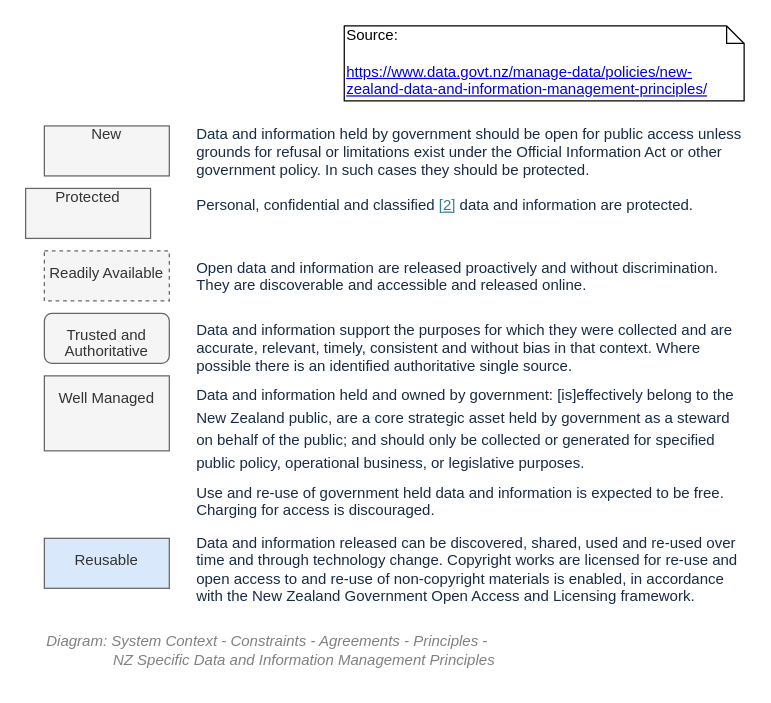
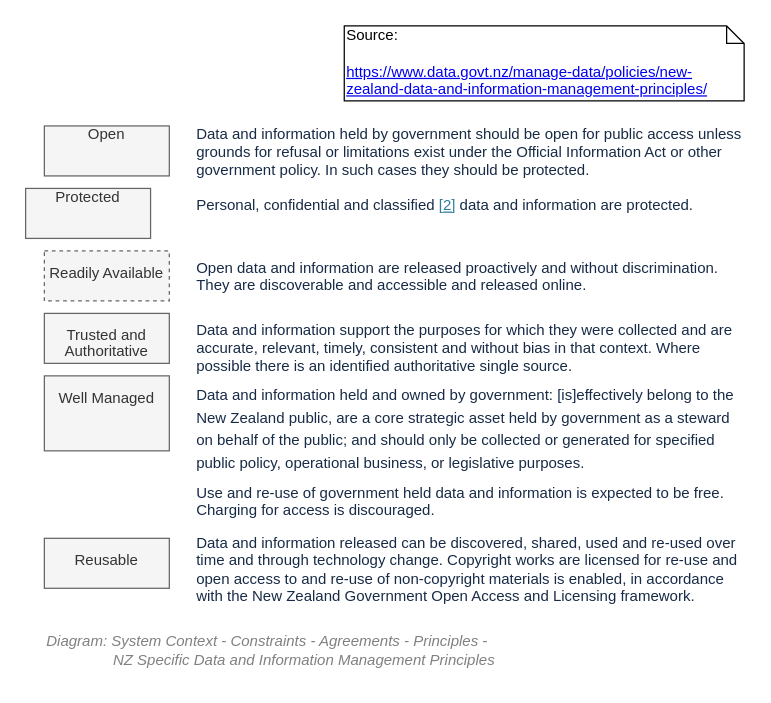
(107, 126) -> (107, 126)
(107, 338) -> (107, 338)
(107, 563) -> (107, 563)
